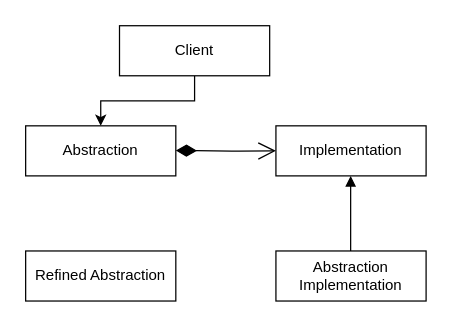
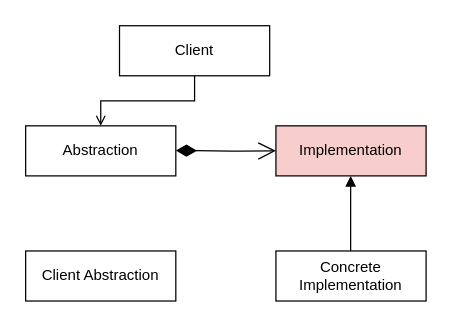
(101, 116) -> (101, 118)
(351, 151) -> (351, 151)
(101, 276) -> (101, 276)
(351, 276) -> (351, 276)
